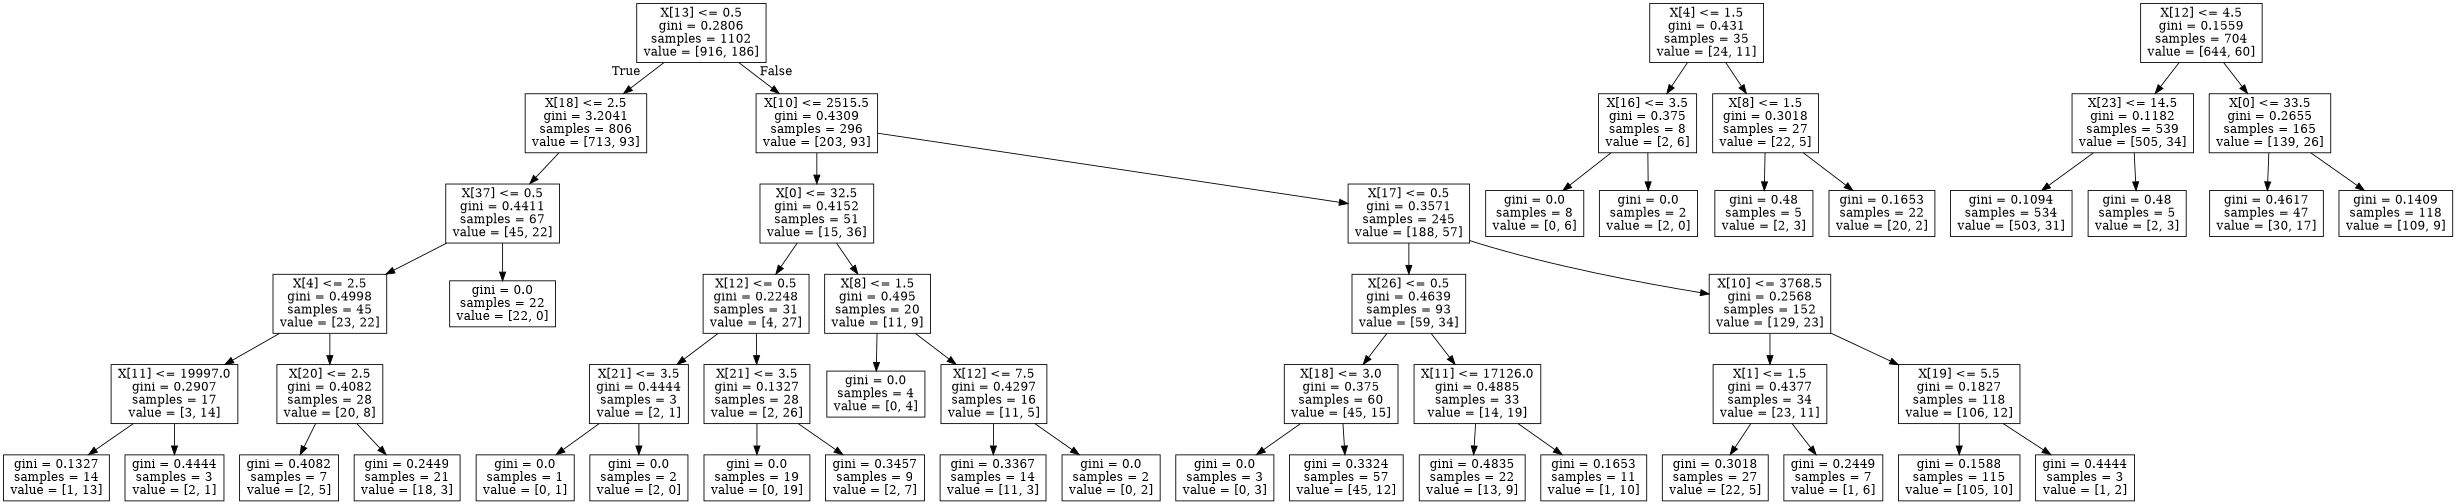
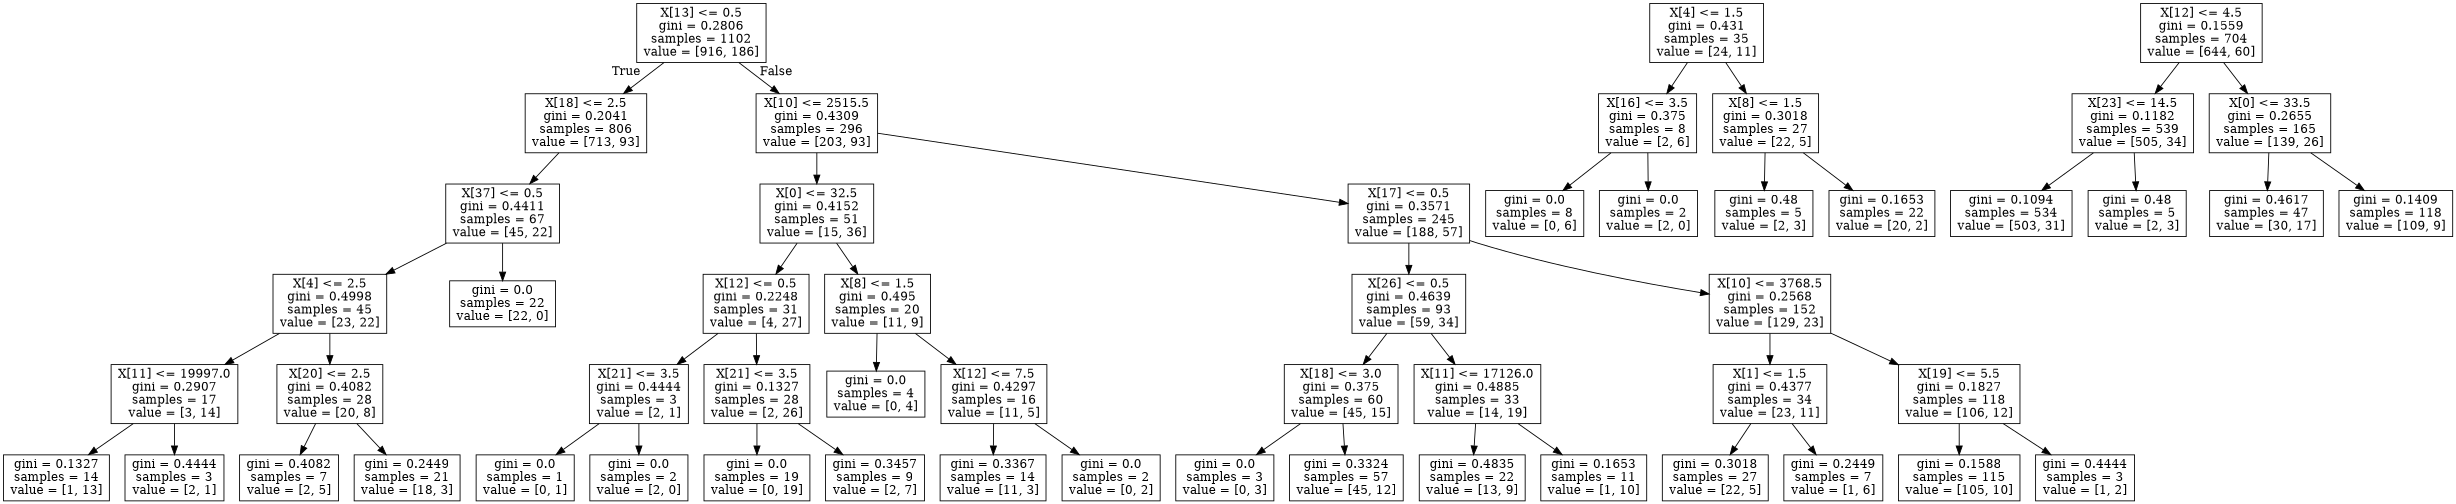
(586, 123) -> (586, 123)
